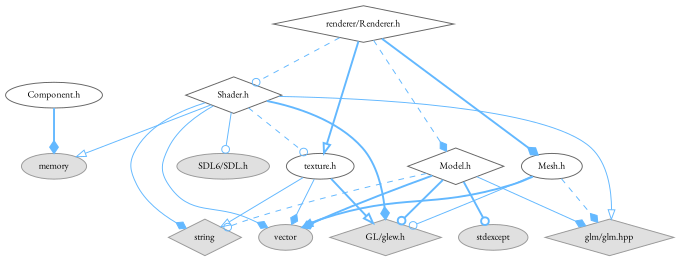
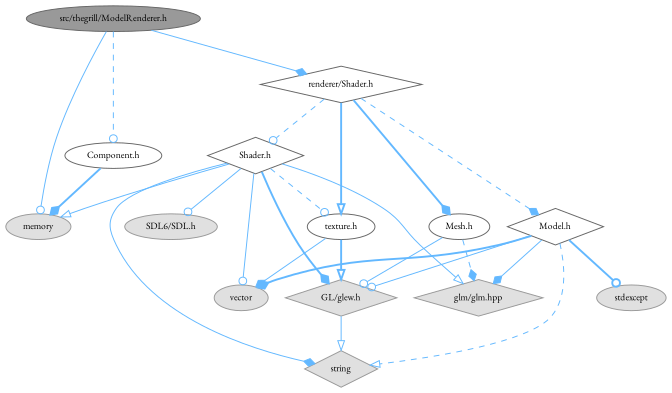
none -> (113, 19)
(363, 24) -> (341, 84)
(168, 184) -> (249, 225)
(429, 194) -> (453, 261)
(328, 197) -> (505, 340)
(266, 200) -> (341, 328)
(434, 200) -> none
